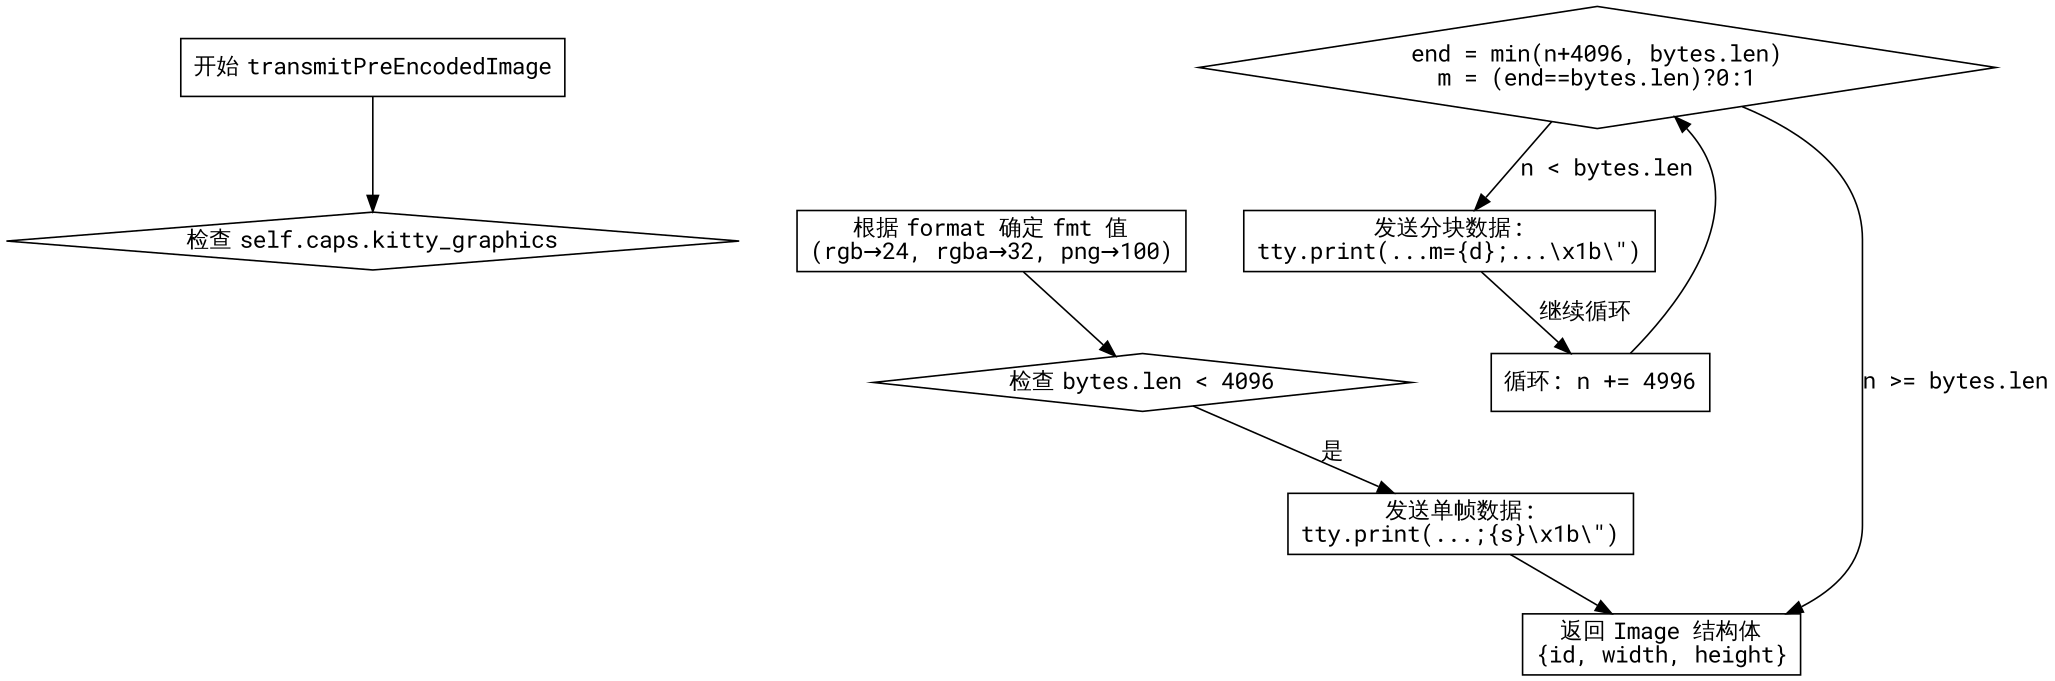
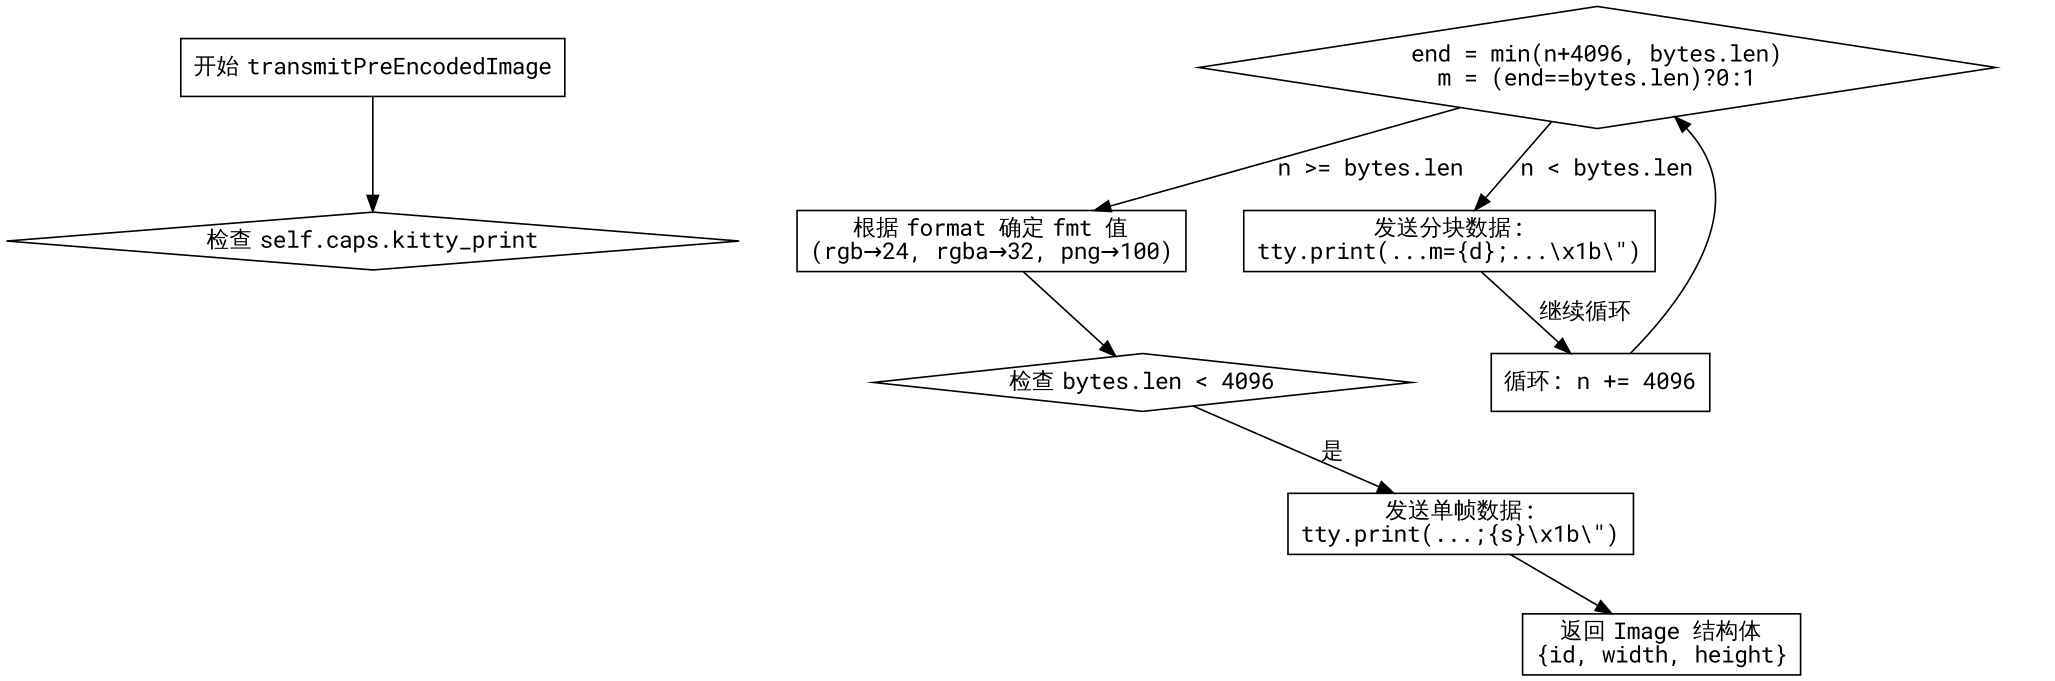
(373, 241) -> (373, 241)
(1862, 341) -> (1285, 157)
(1601, 382) -> (1601, 382)
